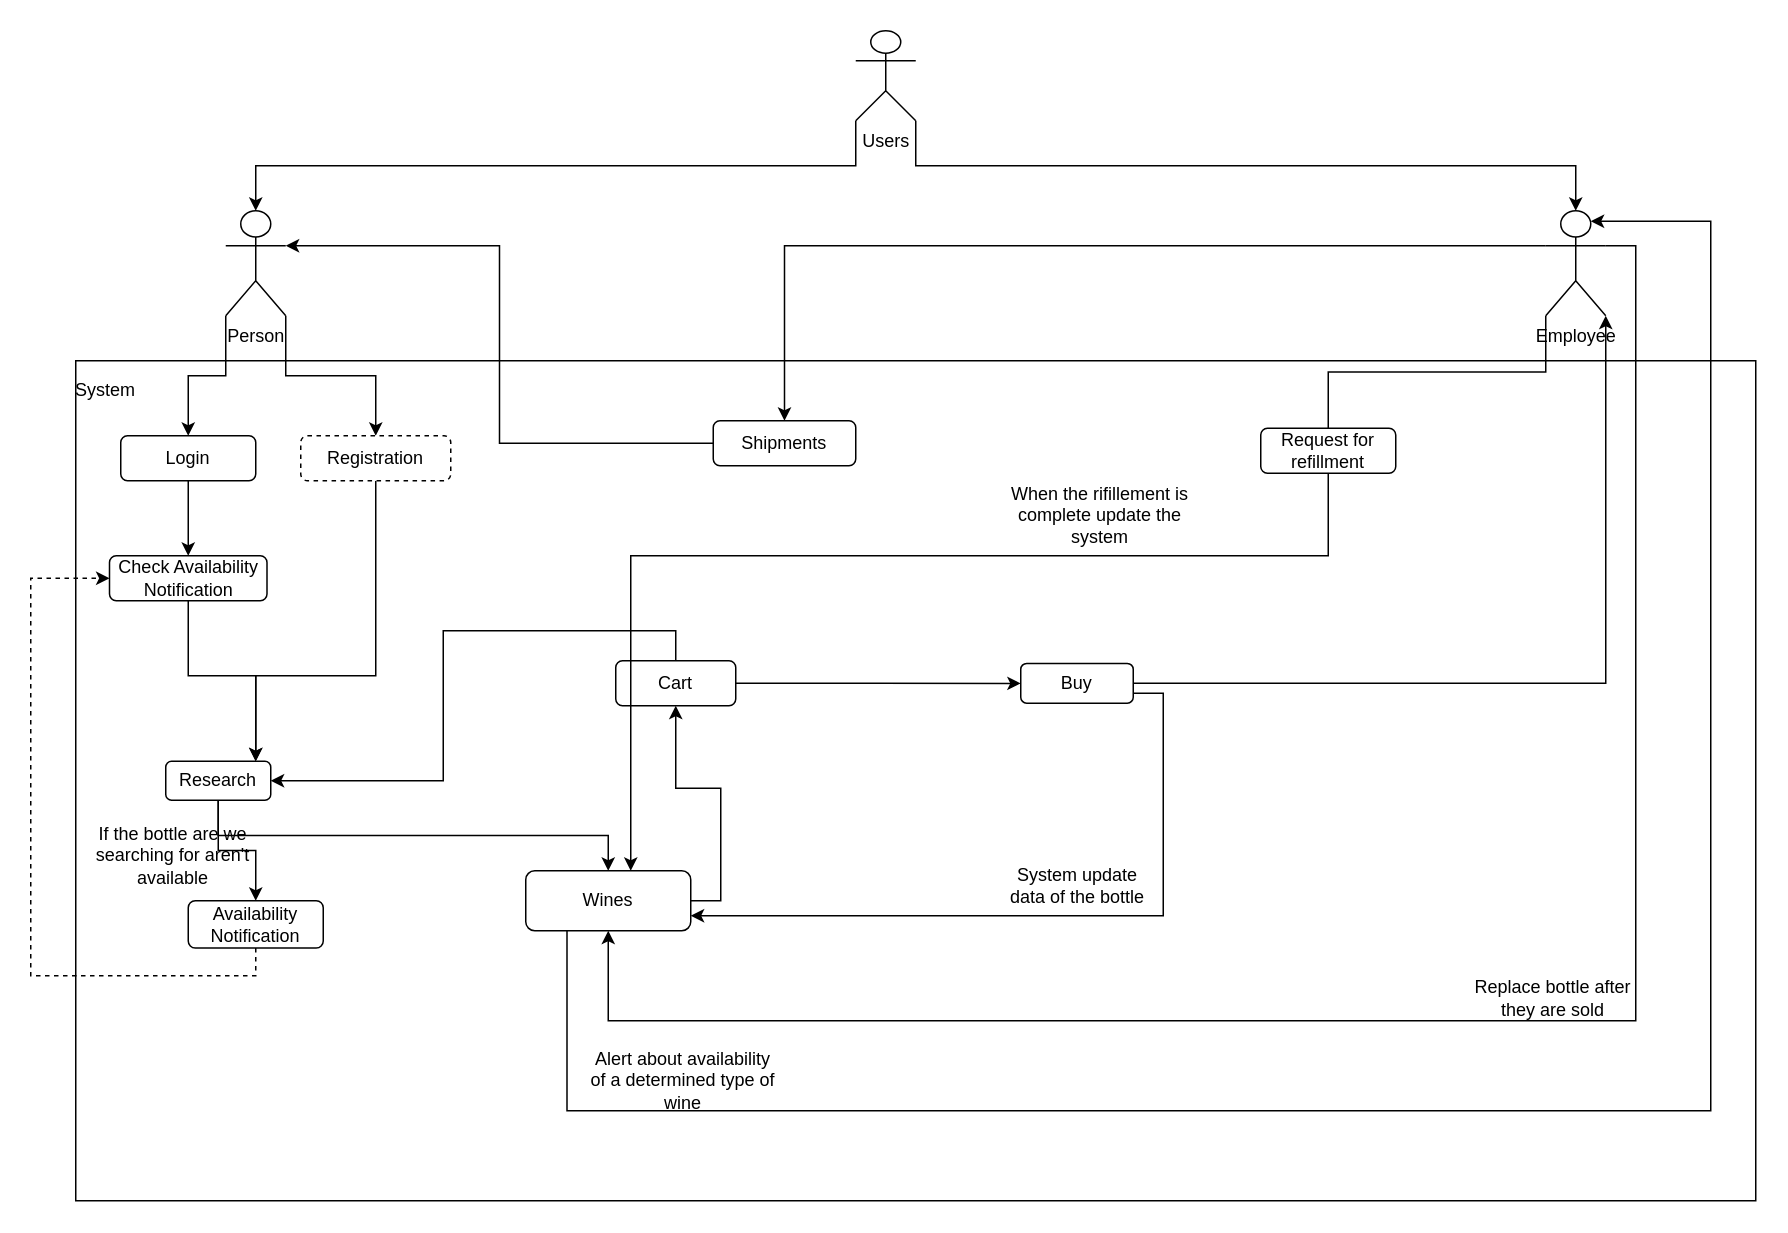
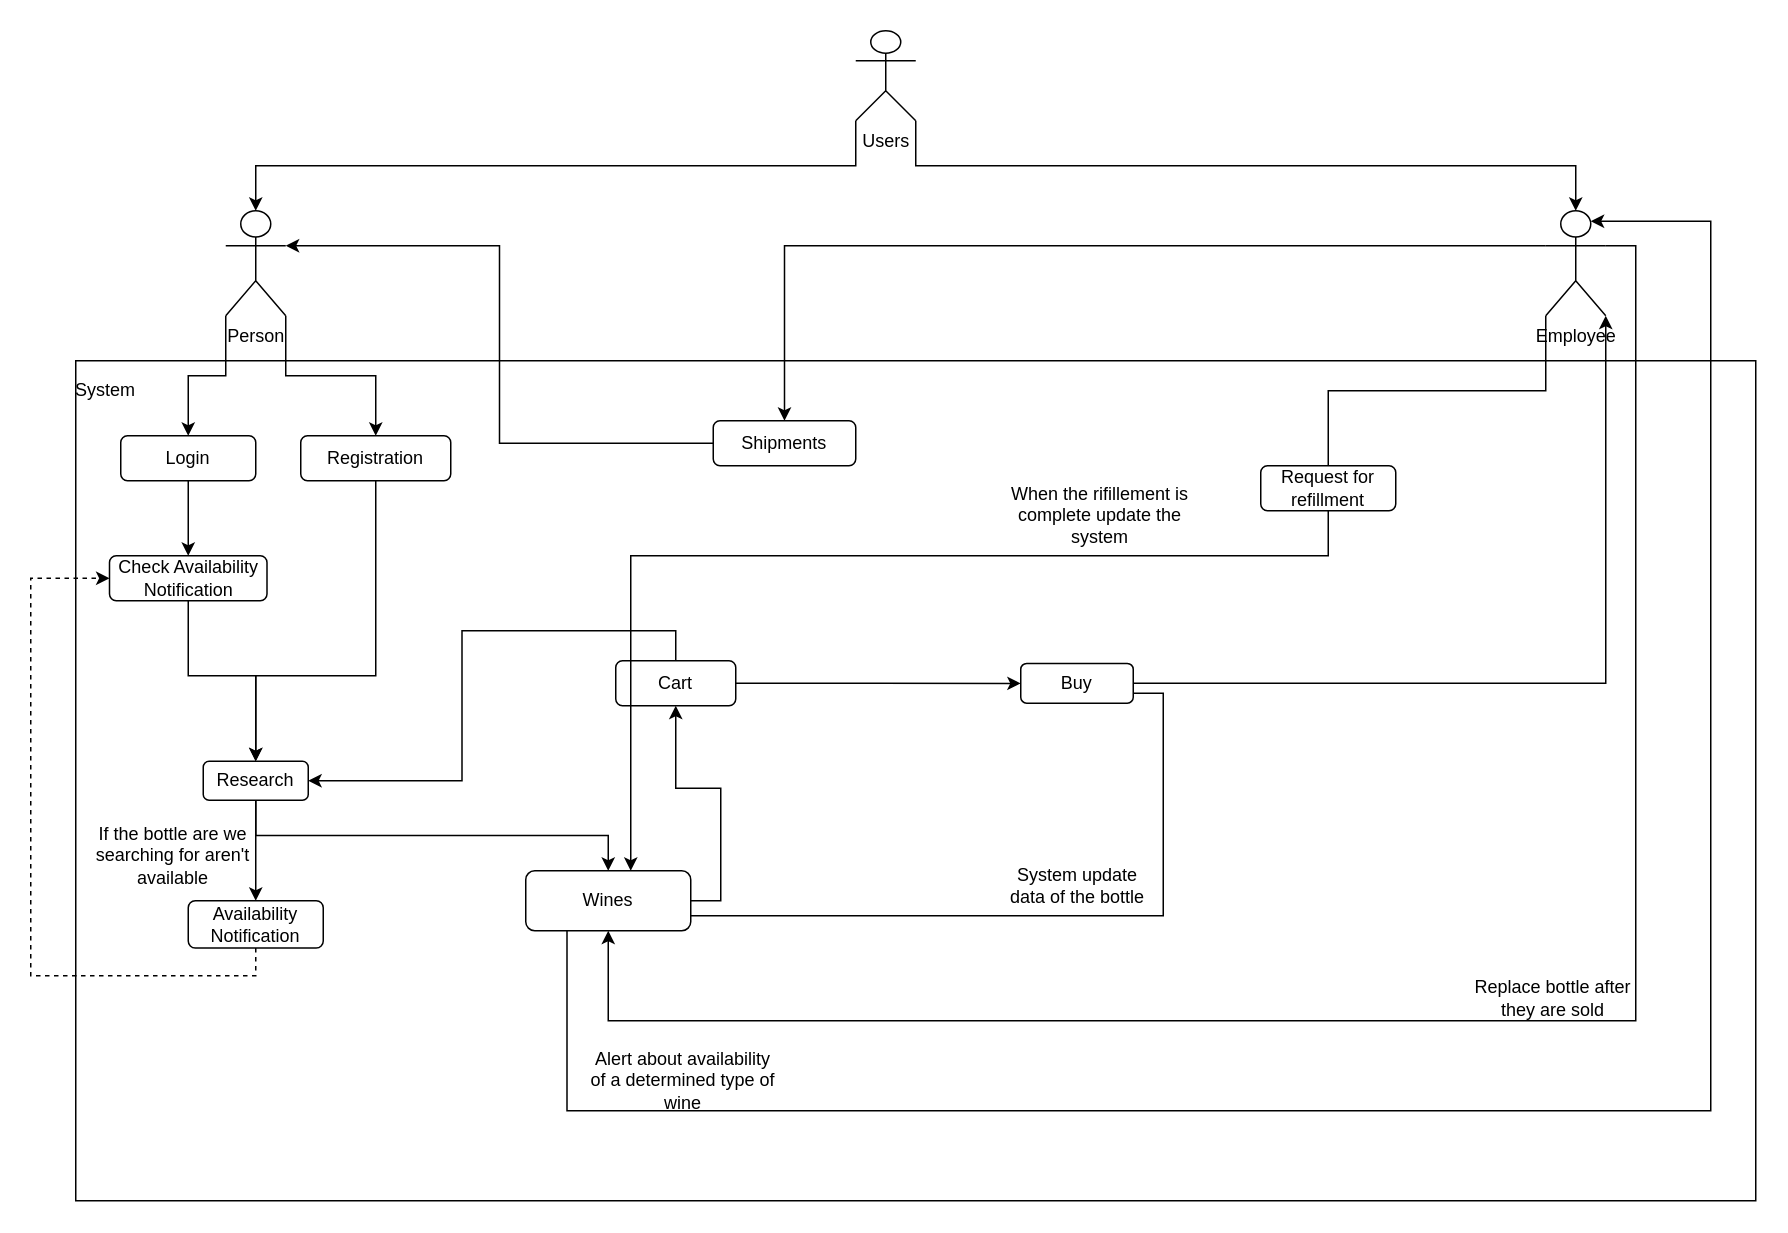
(1328, 451) -> (1328, 488)
(376, 458) -> (376, 458)
(218, 781) -> (256, 781)
(702, 916) -> (697, 916)
